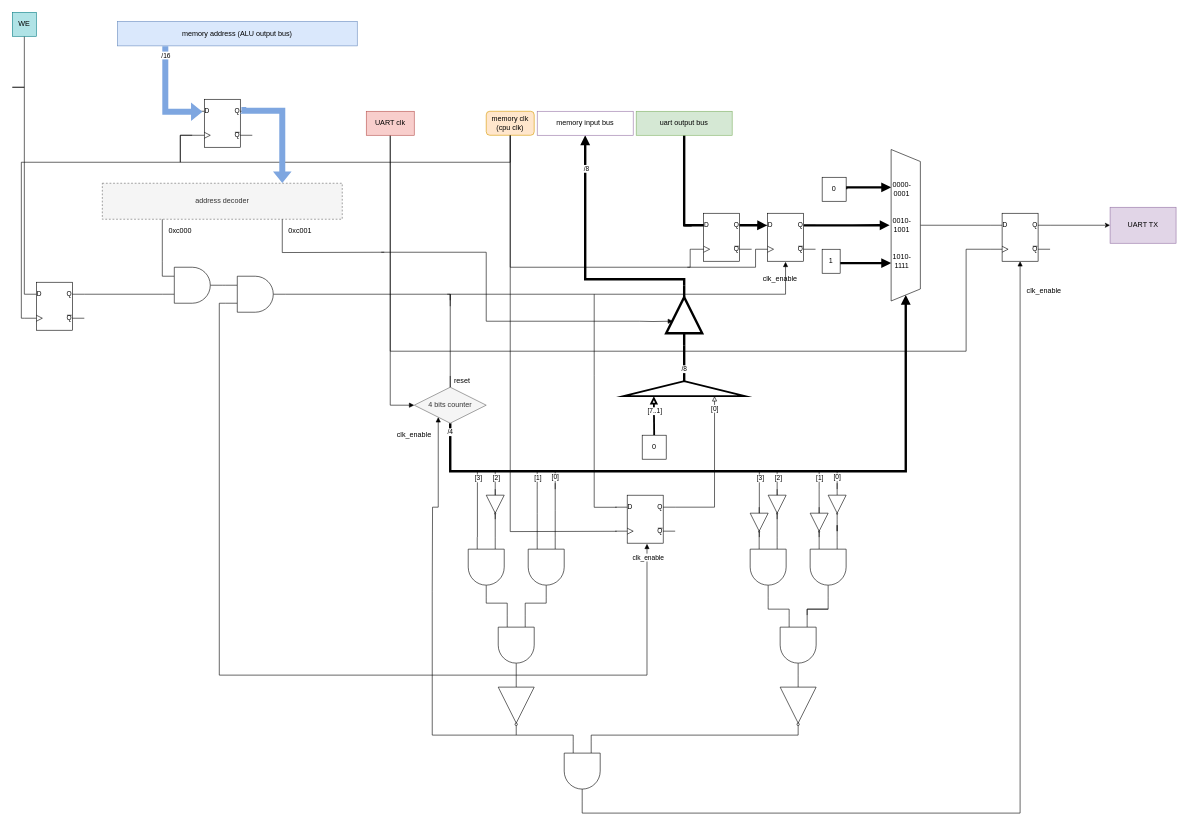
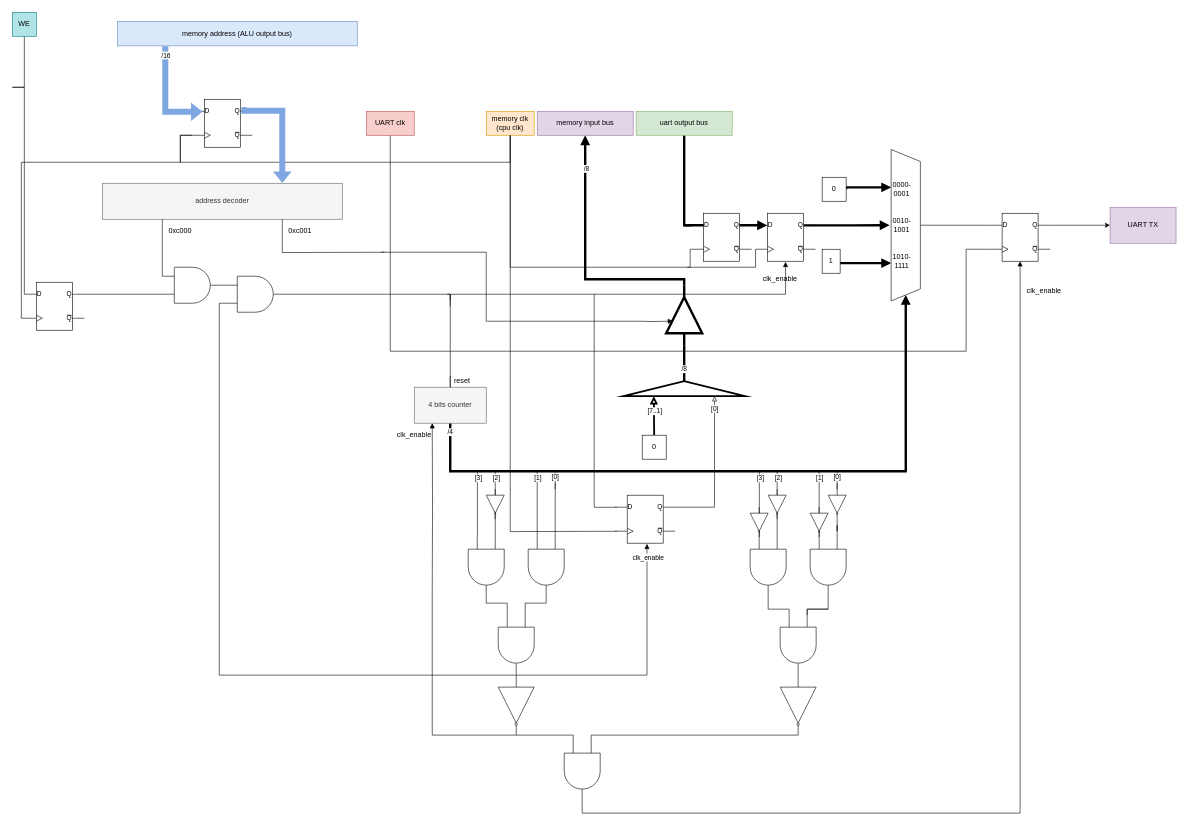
(510, 123) -> (510, 123)
(585, 123) -> (585, 123)
(222, 201) -> (222, 201)
(390, 404) -> none
(450, 405) -> (450, 405)
